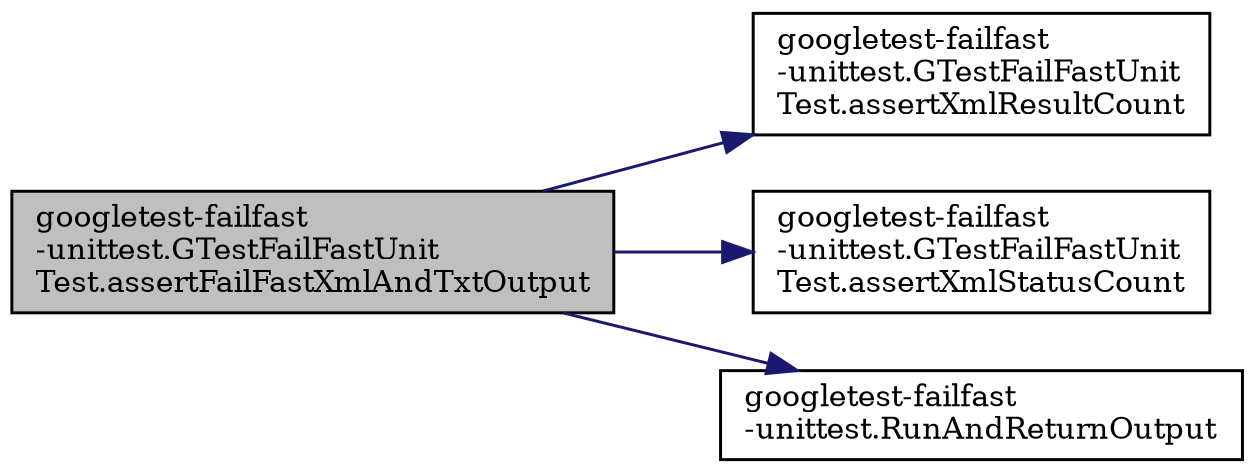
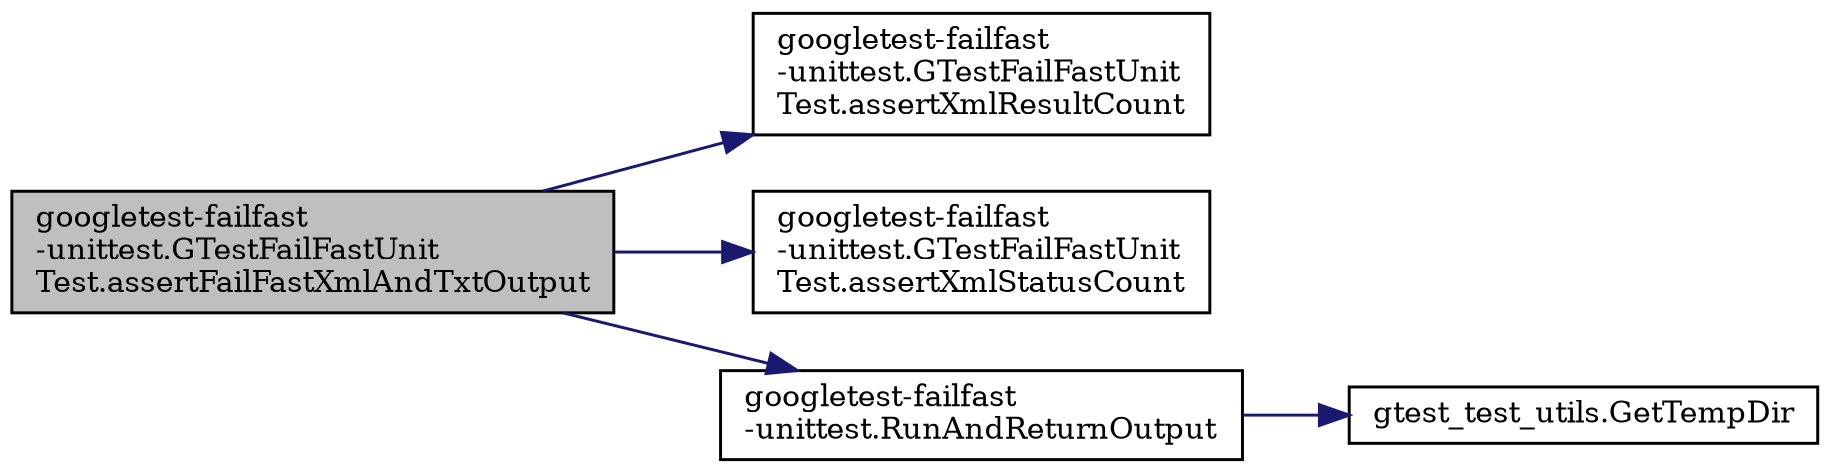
none -> (1583, 415)
